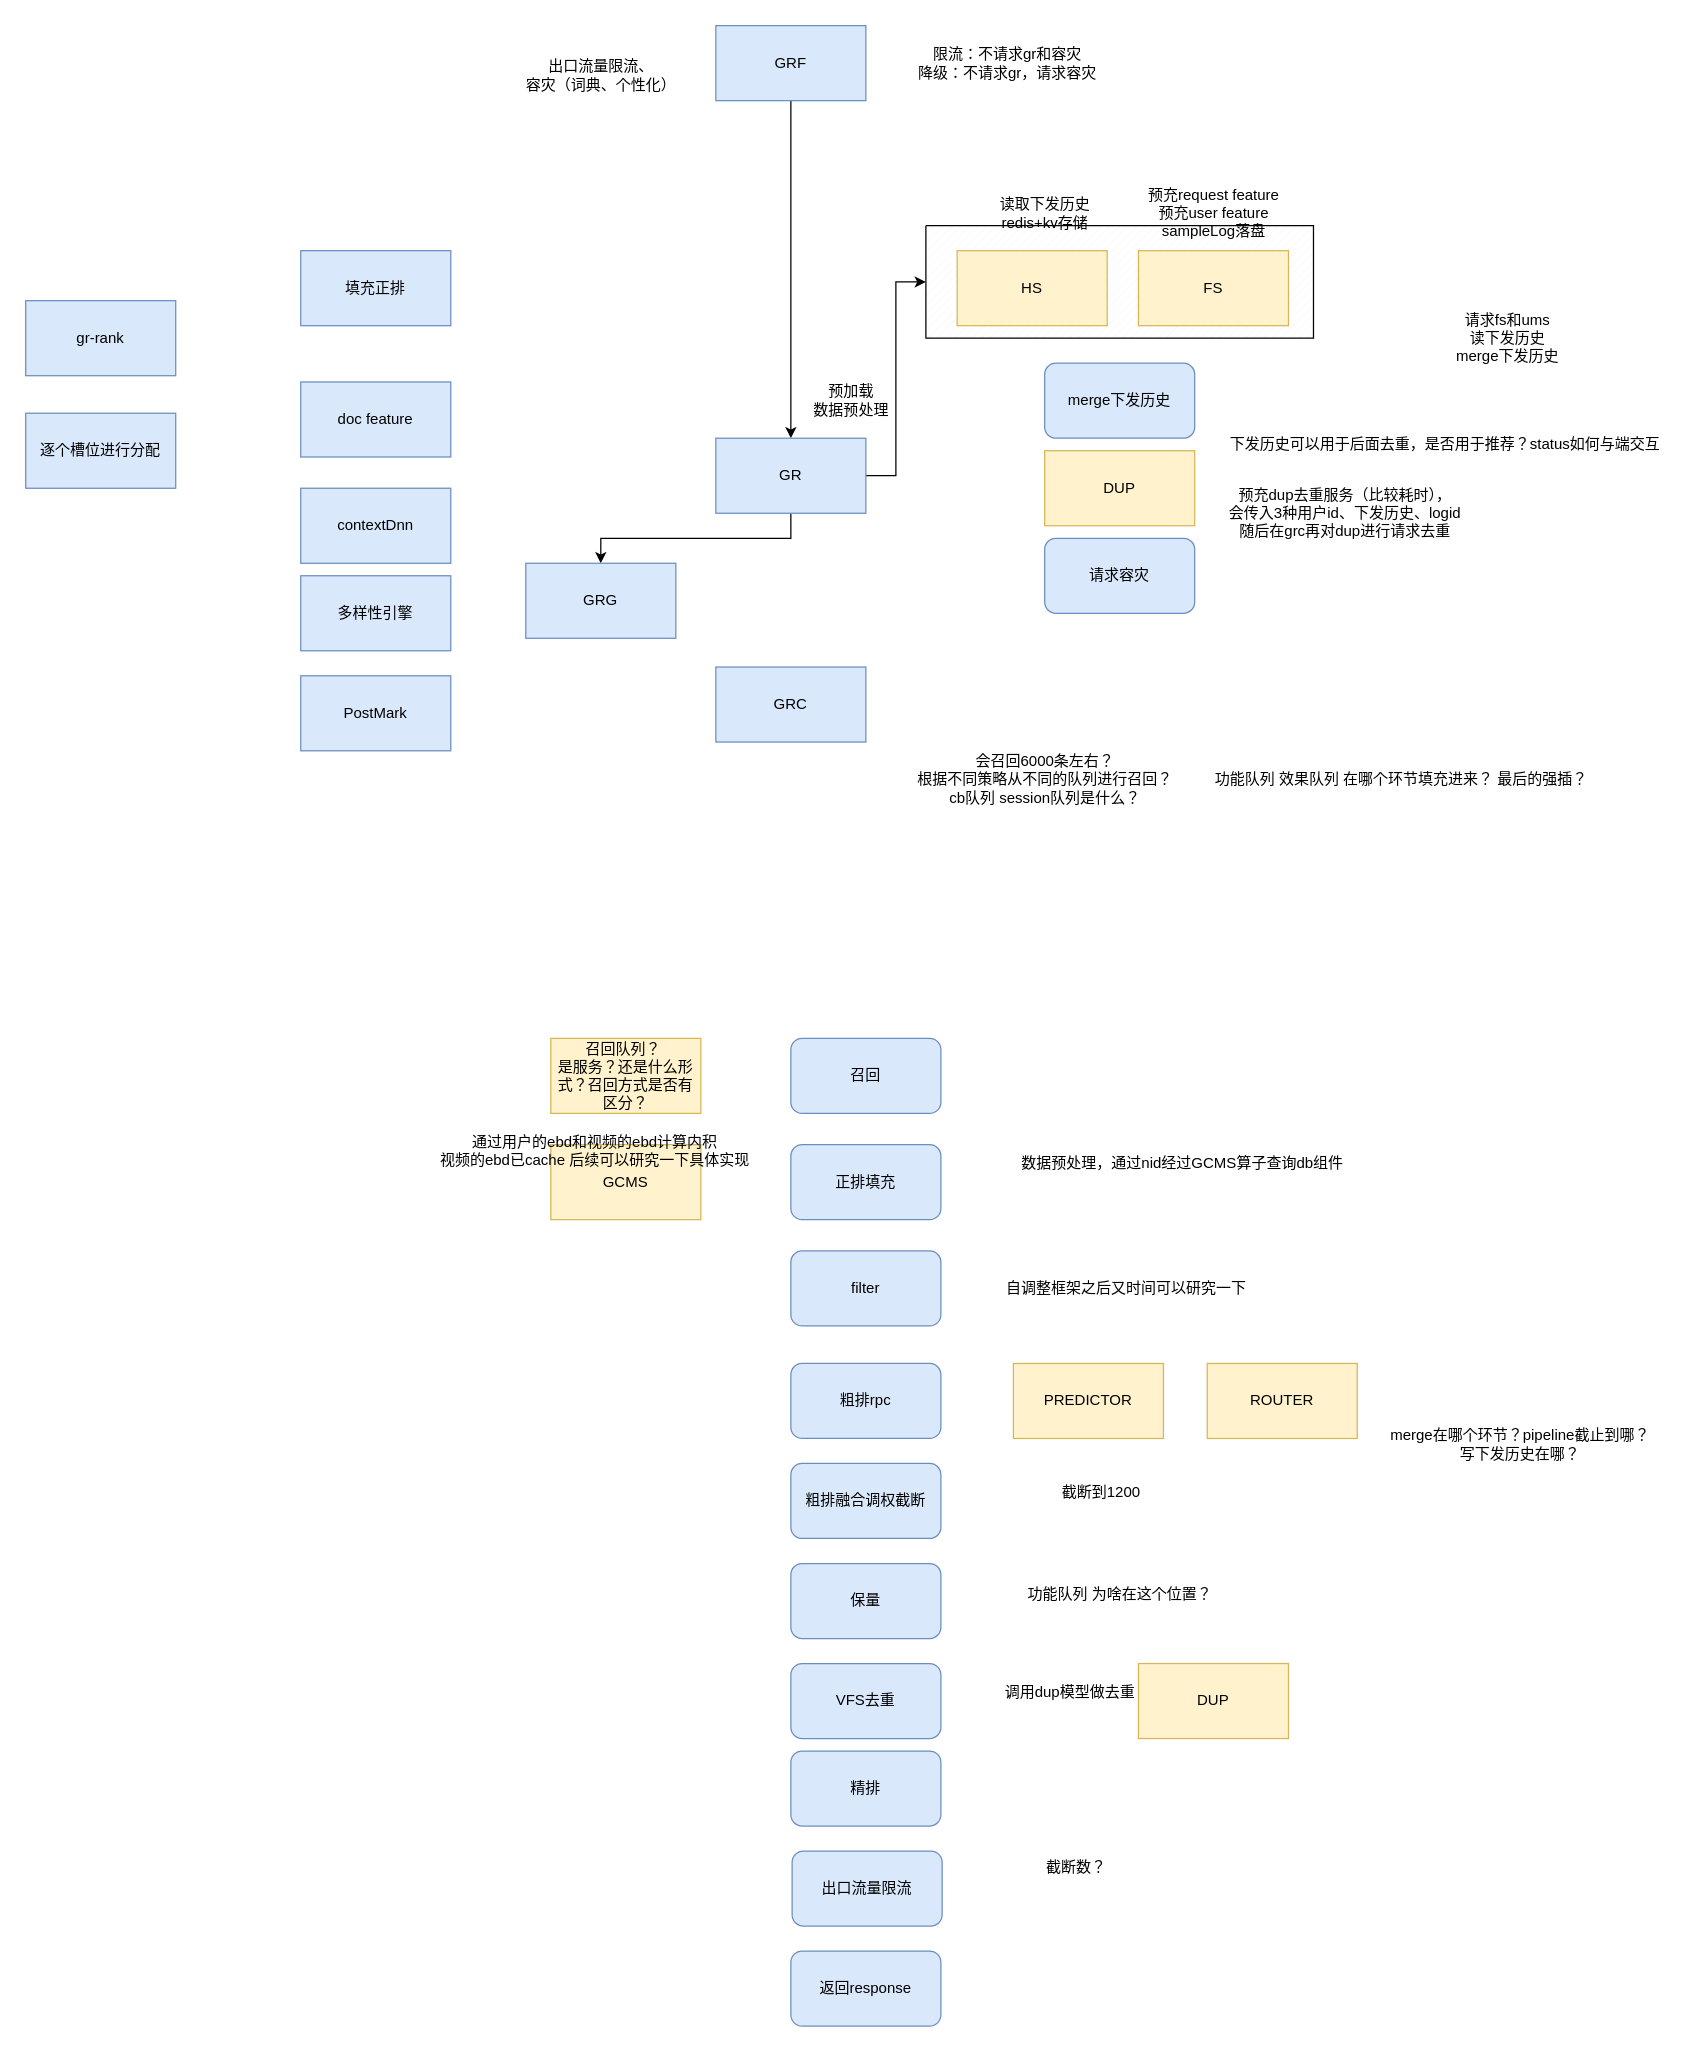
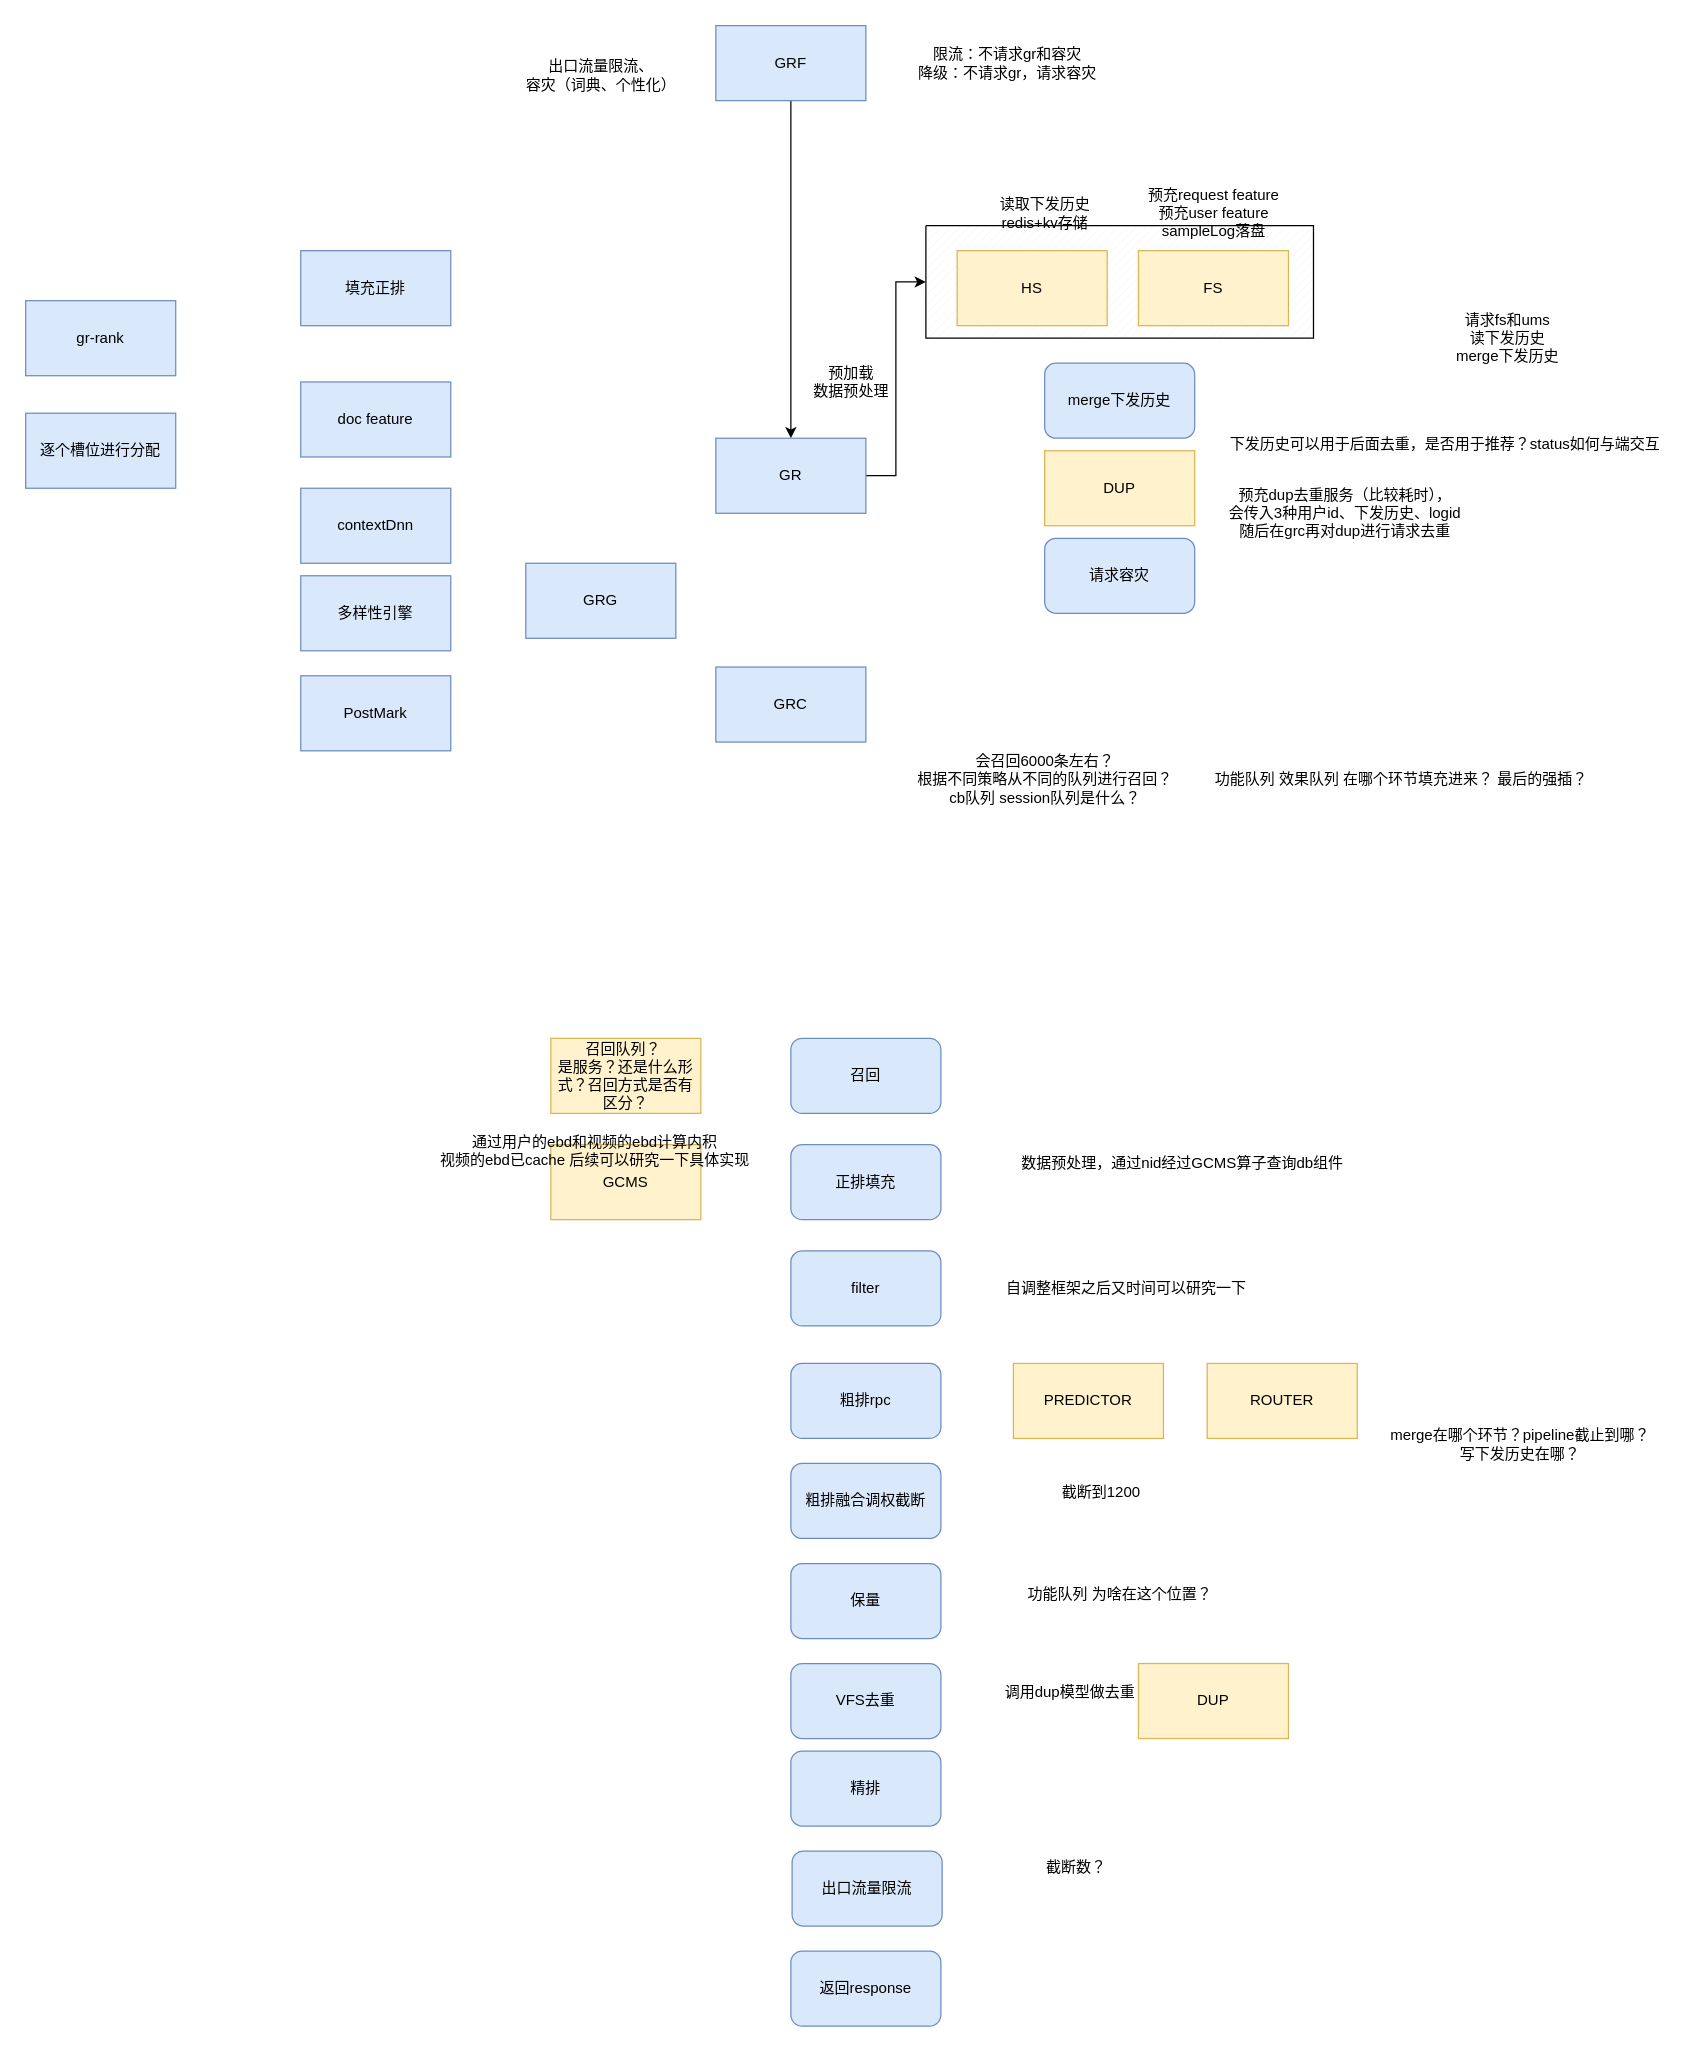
(851, 401) -> (851, 382)
(700, 538) -> none
